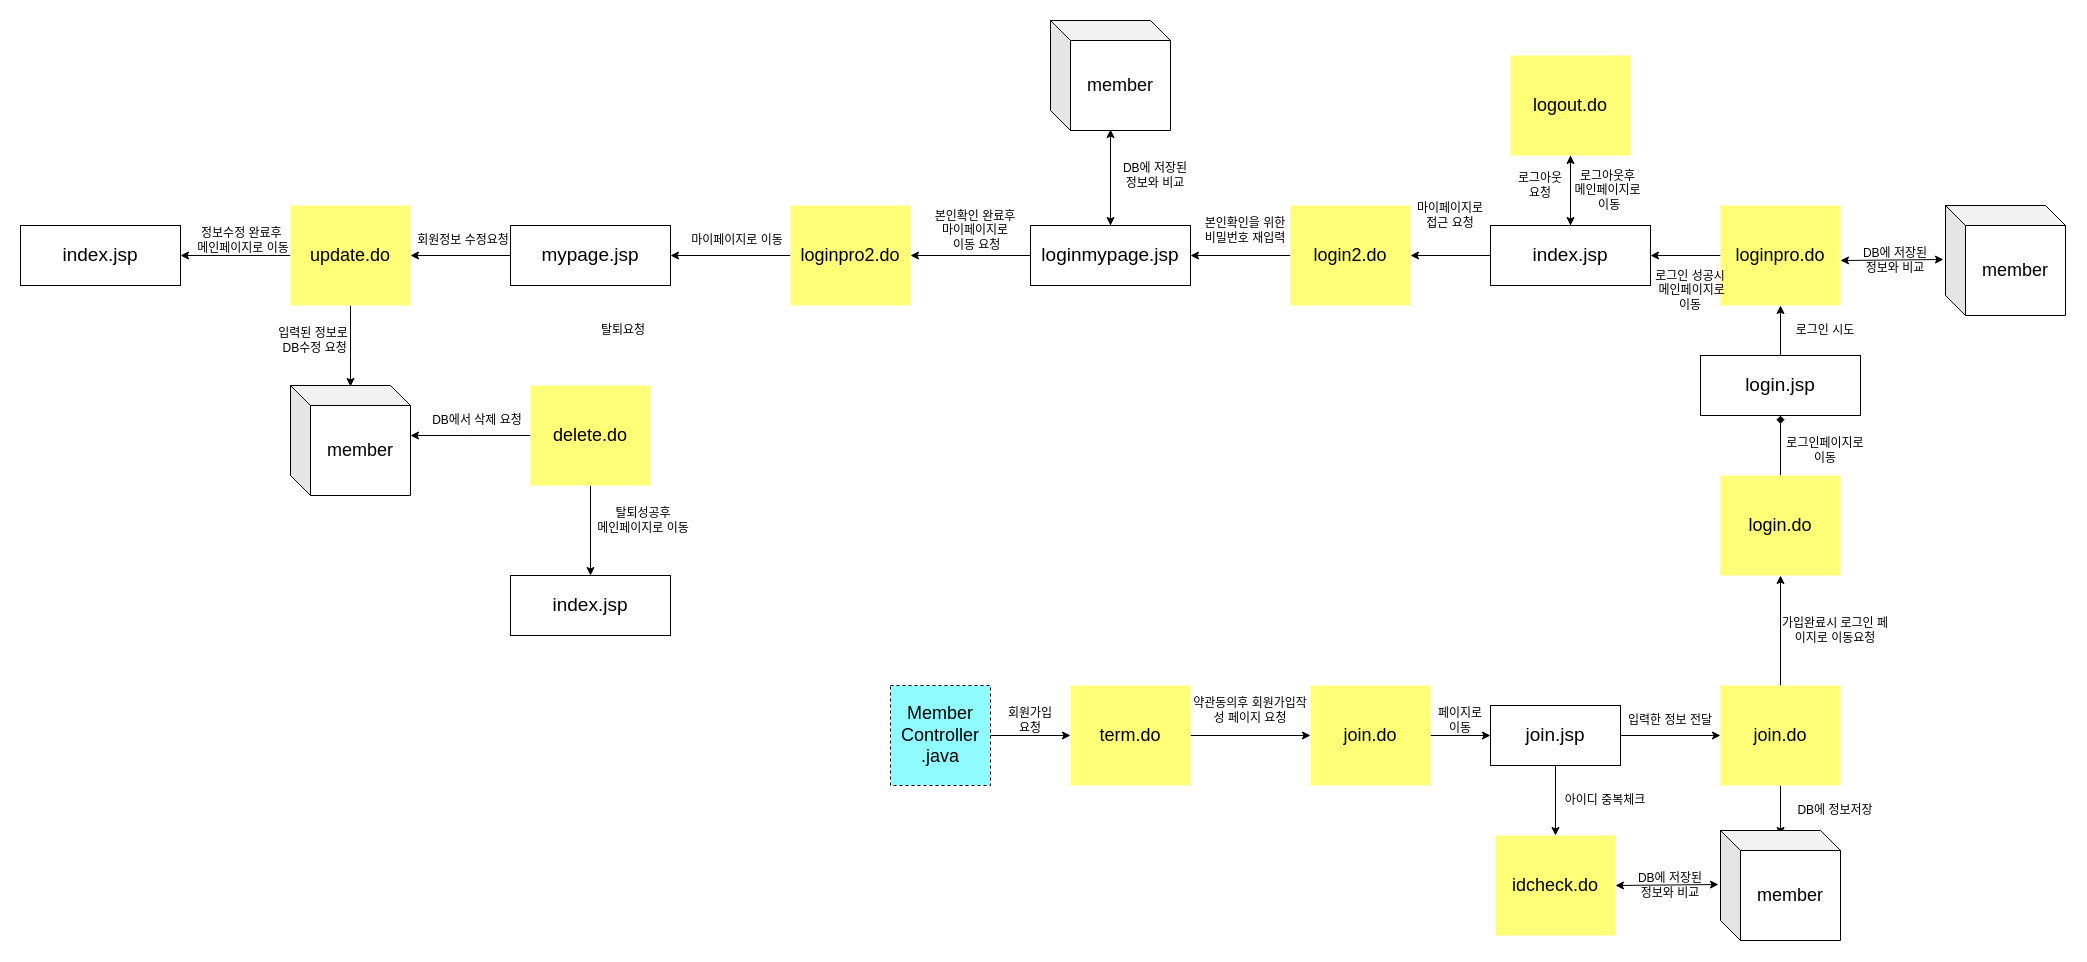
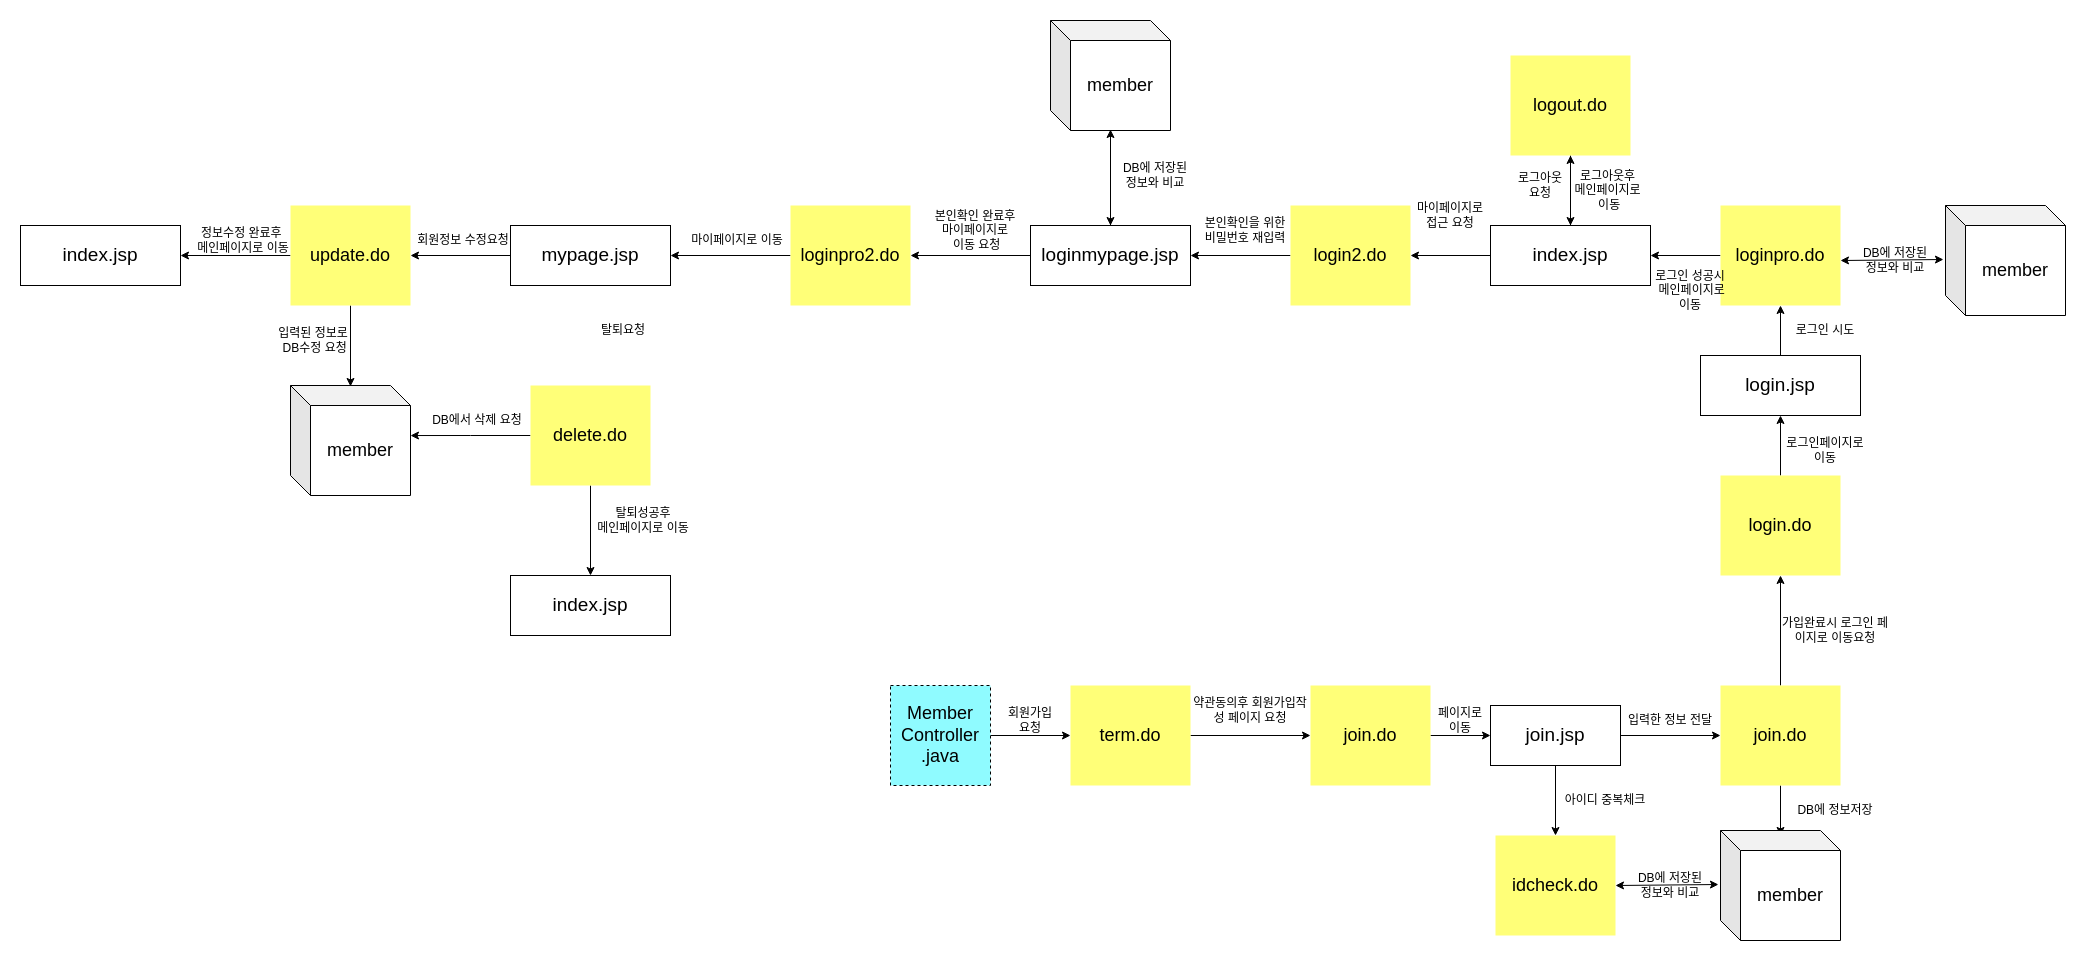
(1781, 424) -> (1781, 423)
